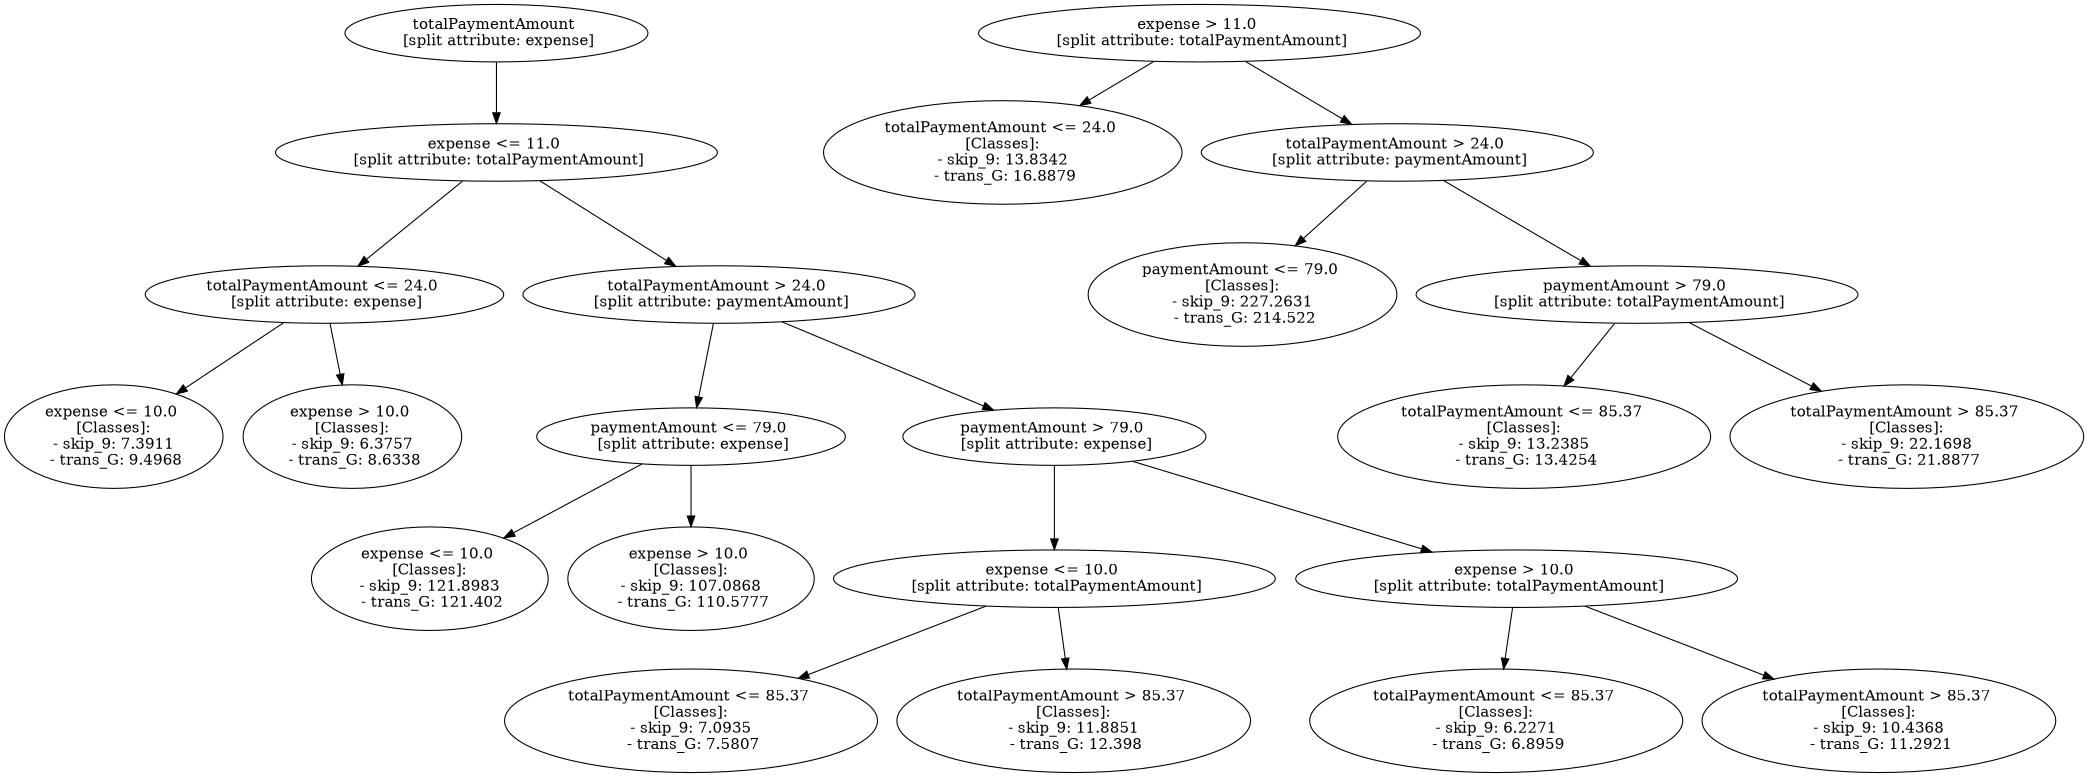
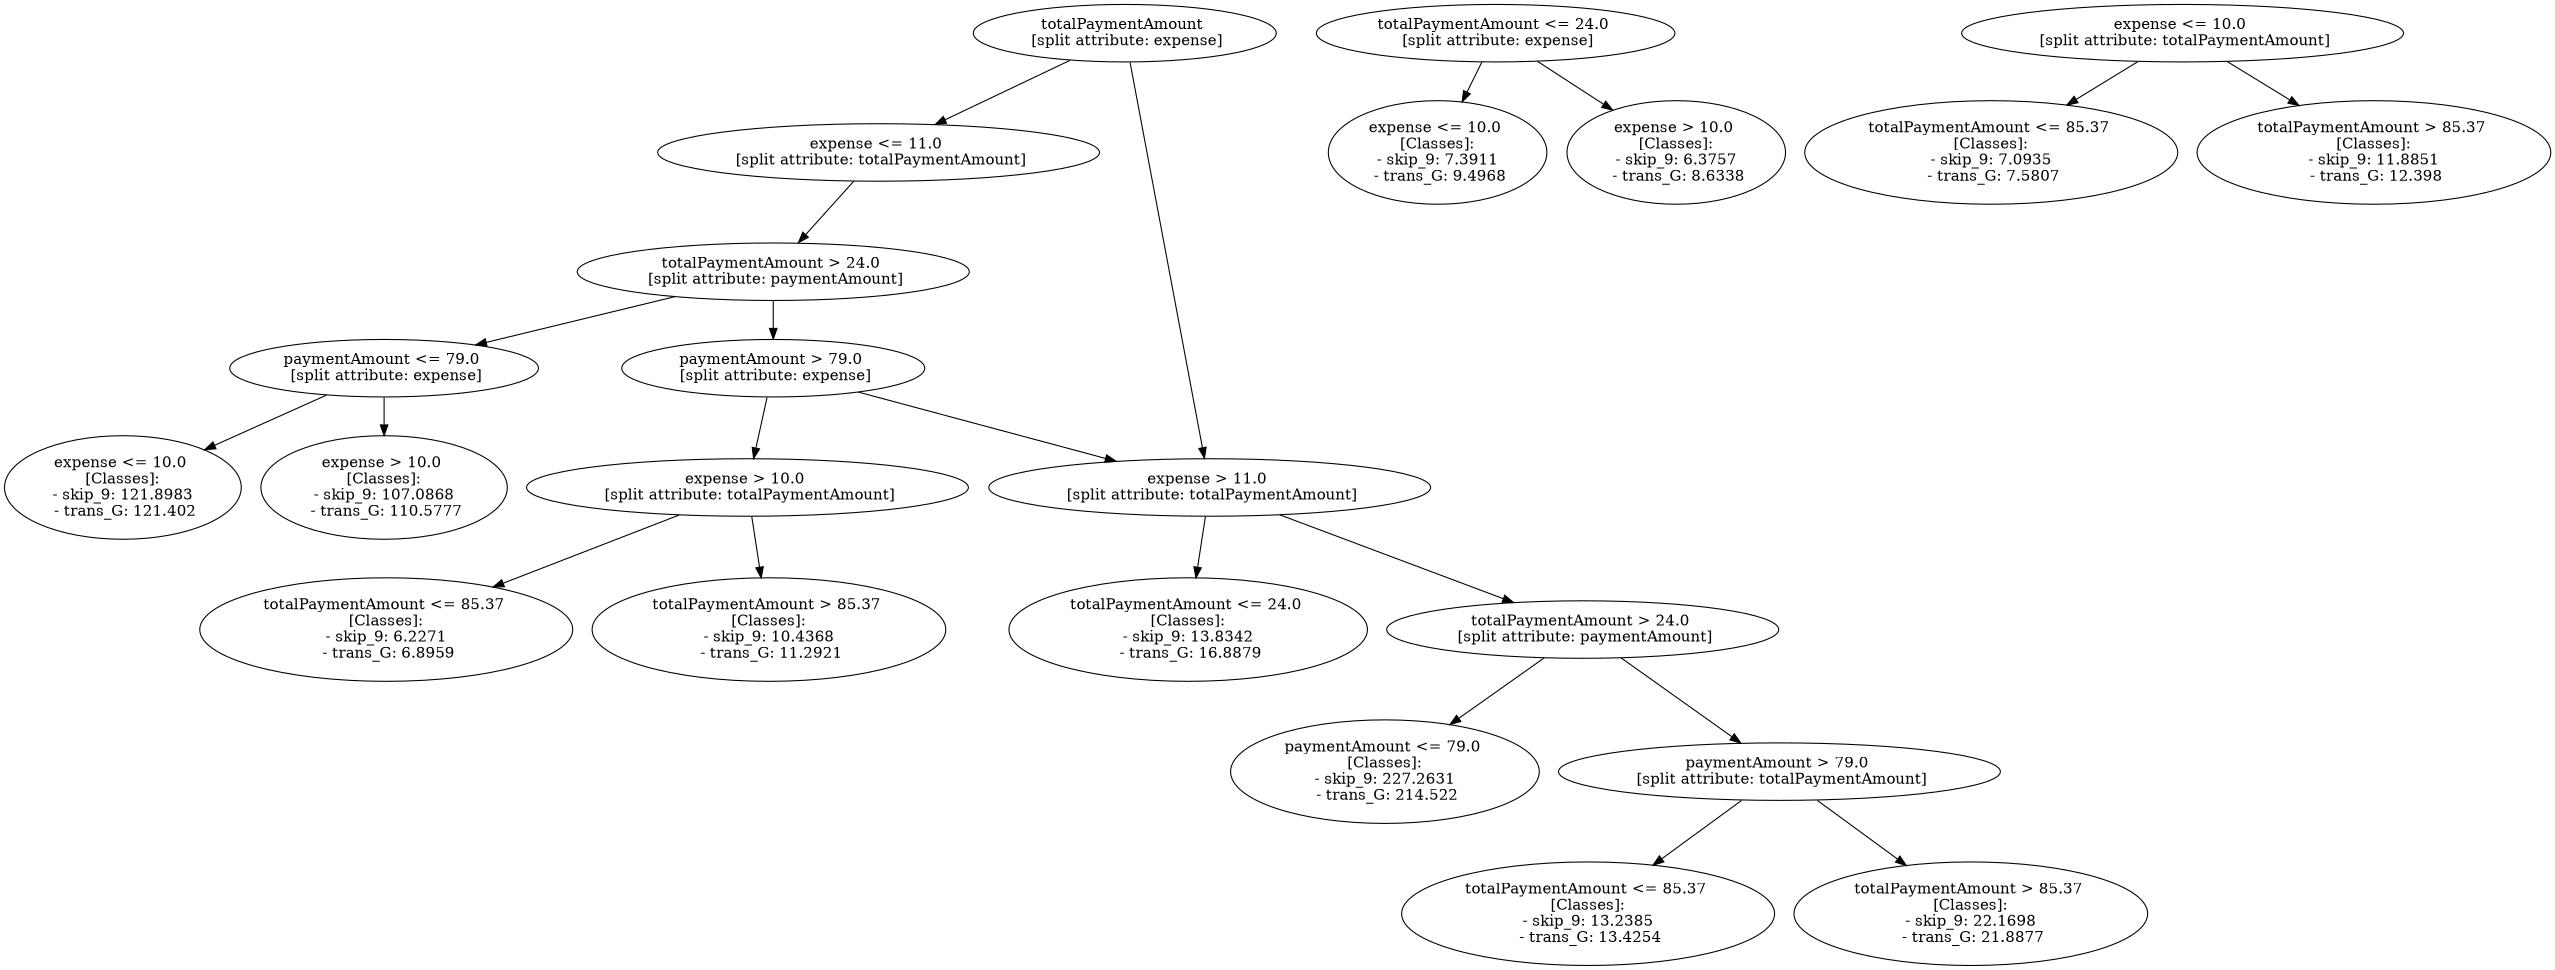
(414, 220) -> none
none -> (1166, 255)
(1054, 502) -> (982, 425)
